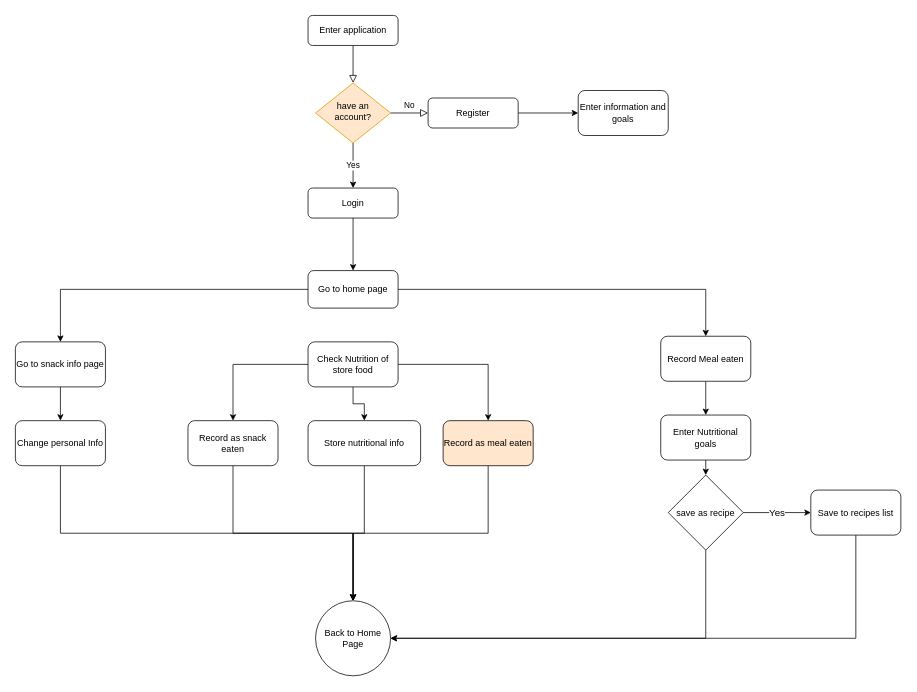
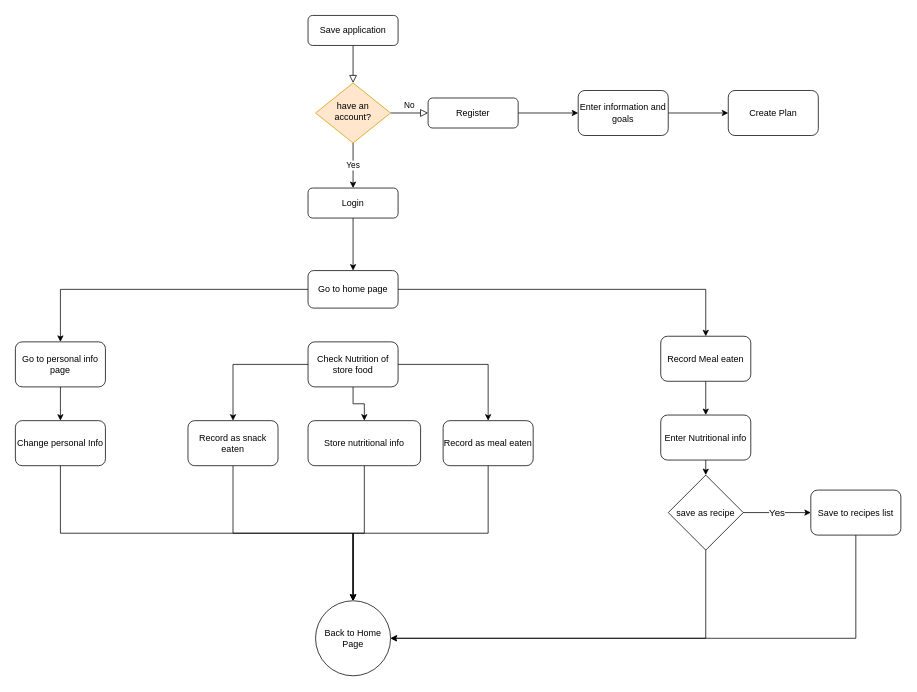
(353, 30) -> (353, 30)
none -> (721, 113)
none -> (773, 113)
(60, 364) -> (60, 364)
(705, 438) -> (705, 438)
(488, 443) -> (488, 443)
